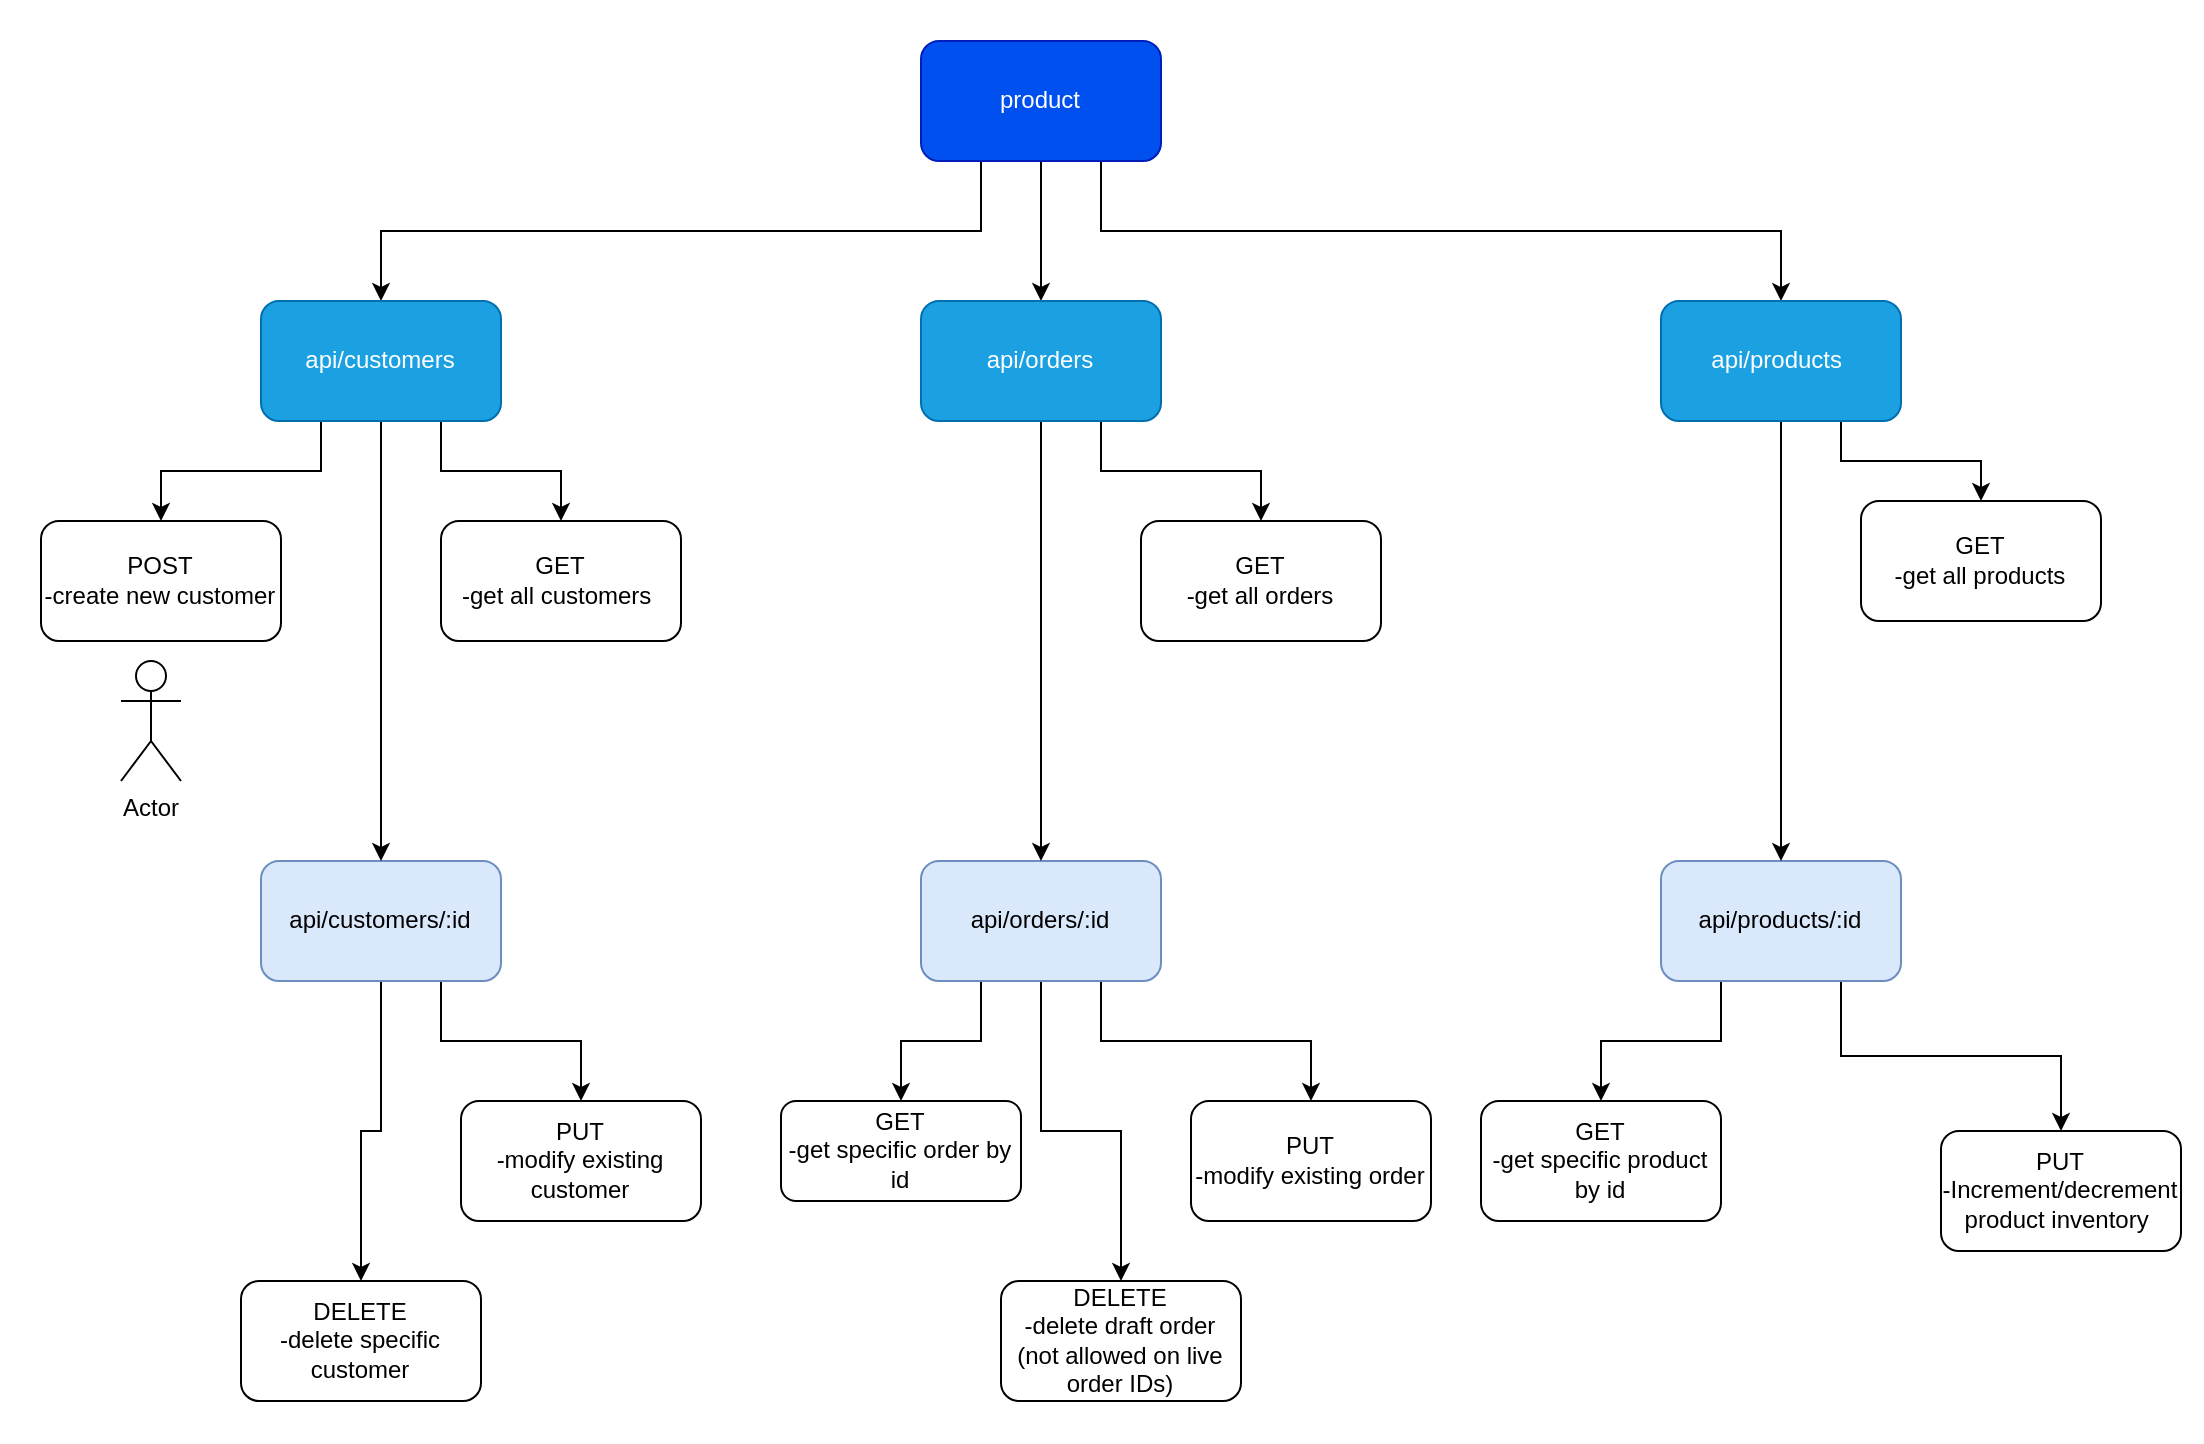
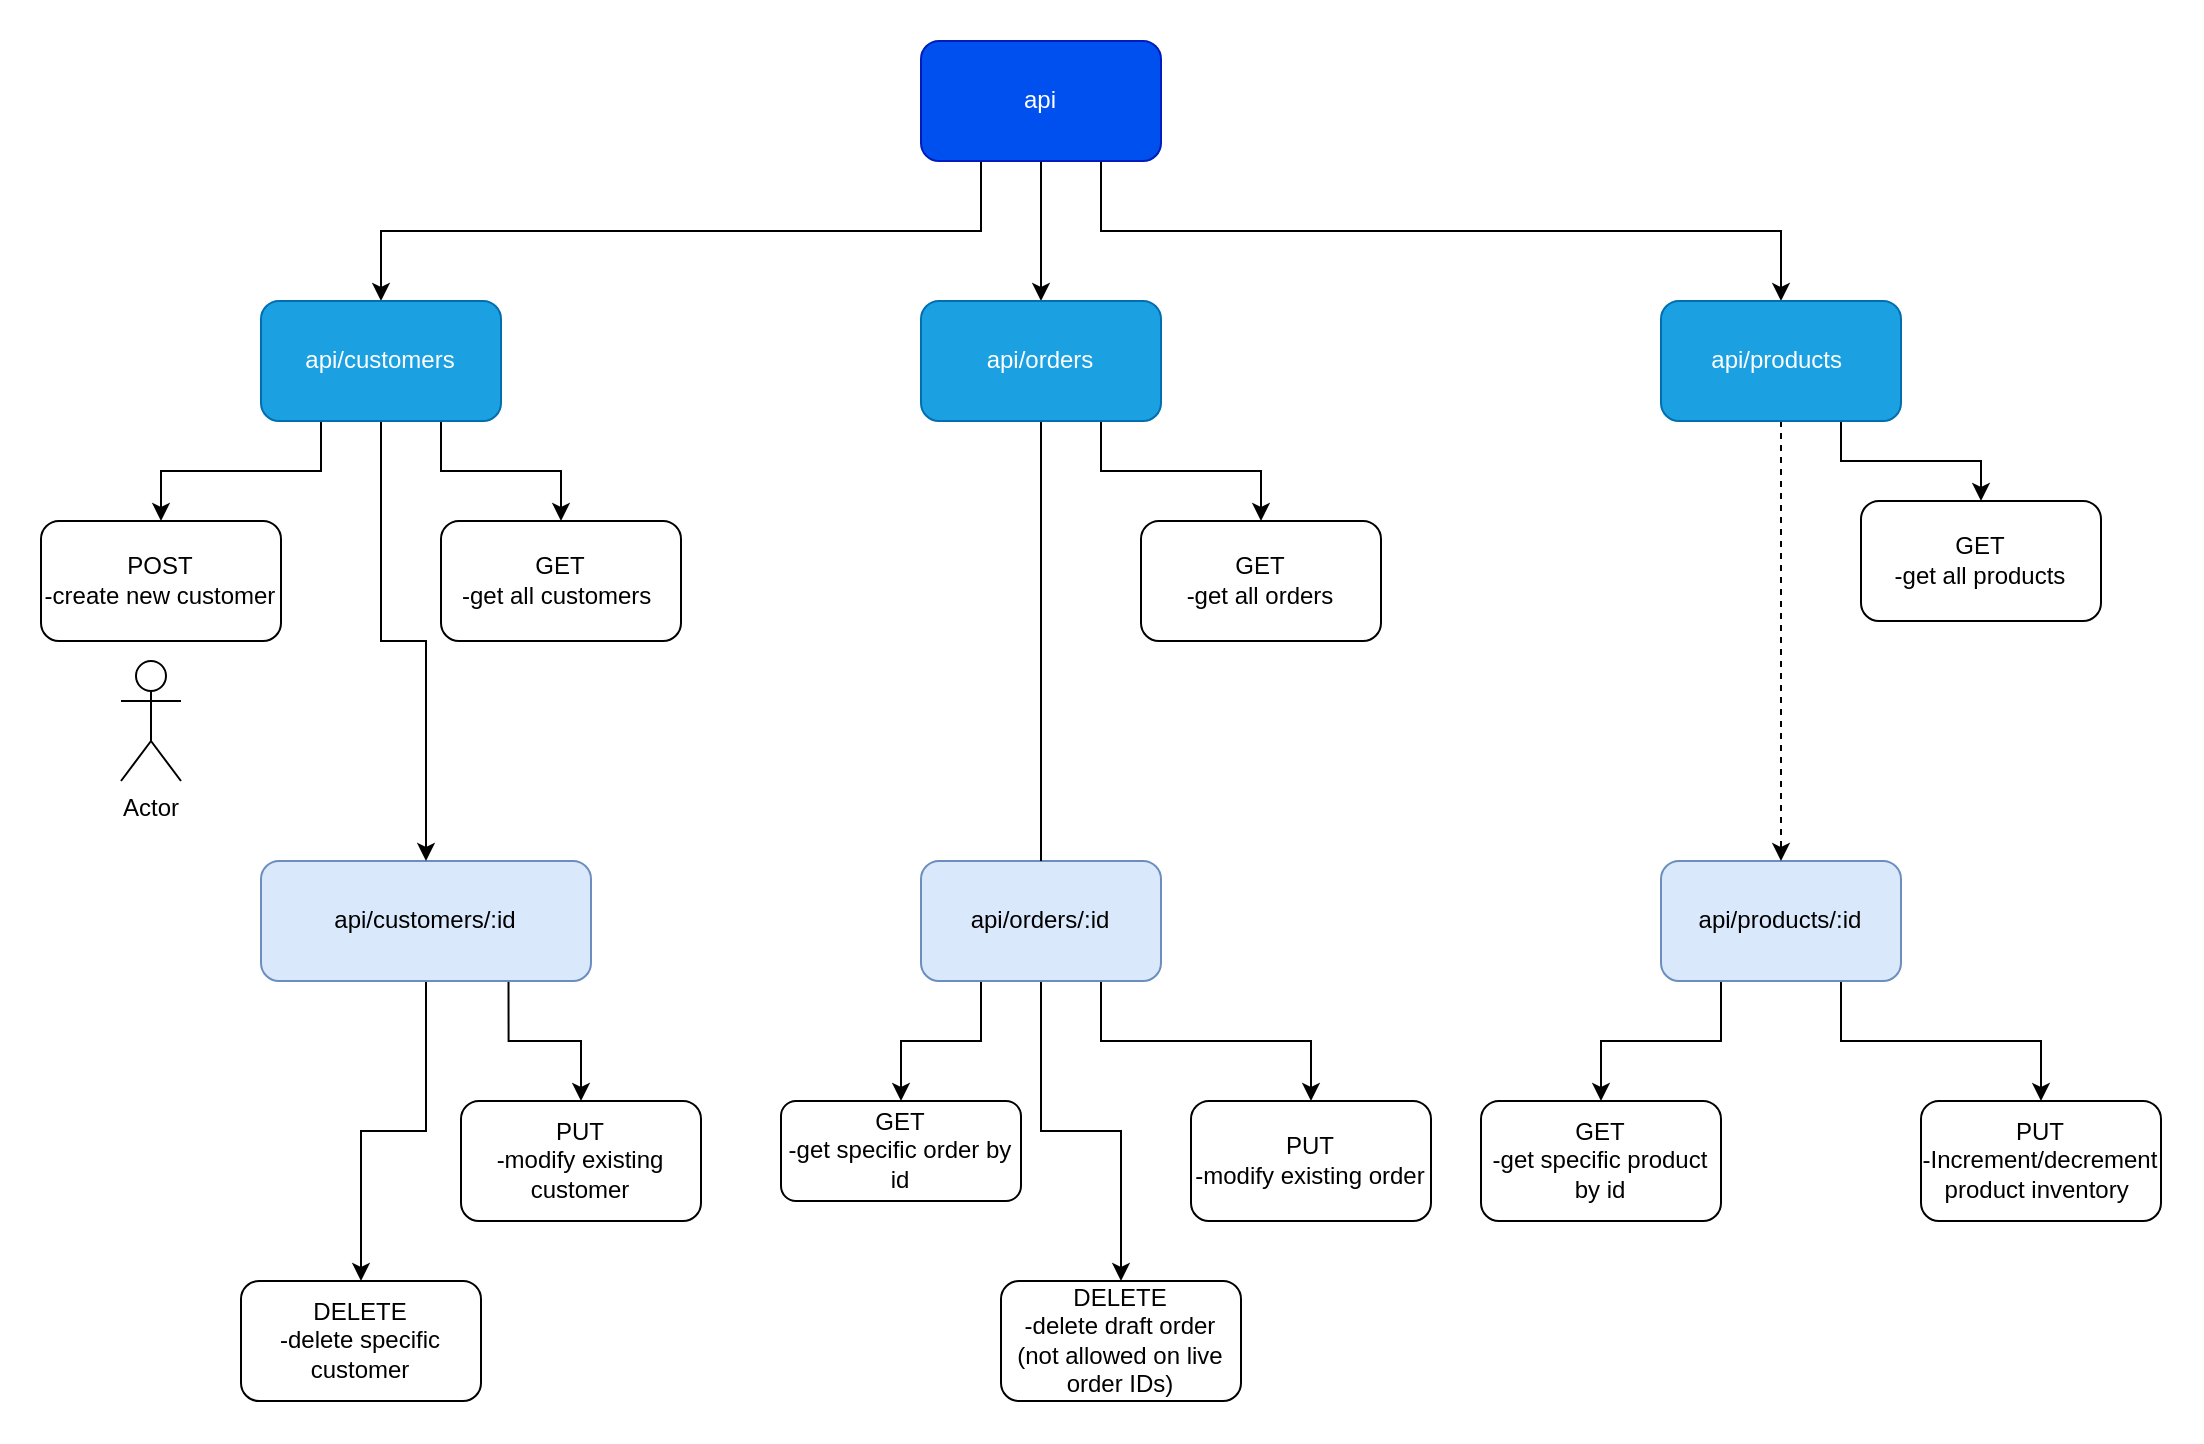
(1041, 101) -> (1041, 101)
(1781, 633) -> (1781, 633)
(1041, 846) -> (1041, 852)
(381, 921) -> (426, 921)
(2061, 1191) -> (2041, 1161)
